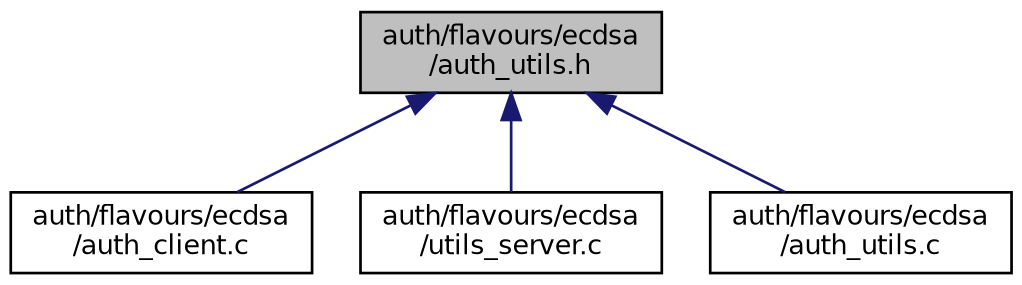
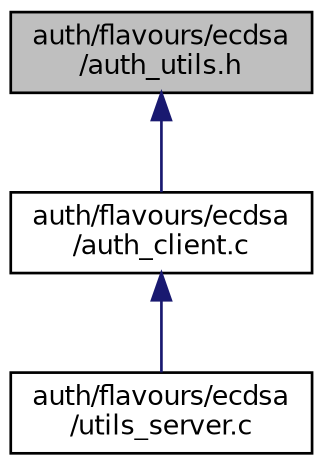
(511, 156) -> (161, 337)
(861, 233) -> none
